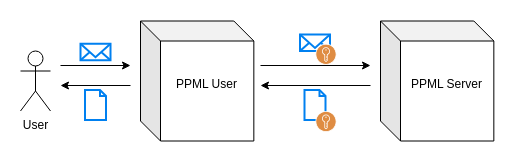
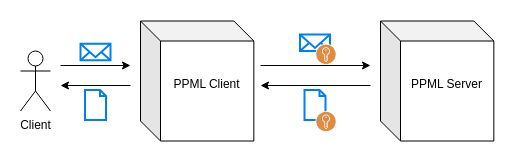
(207, 92) -> (207, 92)
(36, 126) -> (36, 126)
